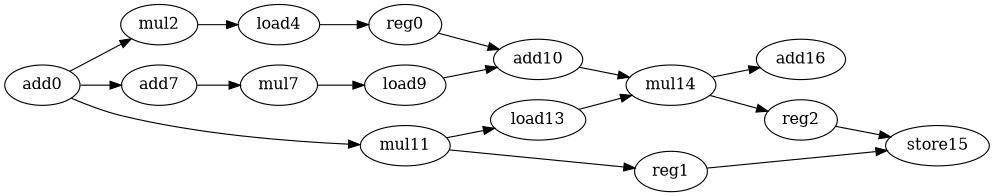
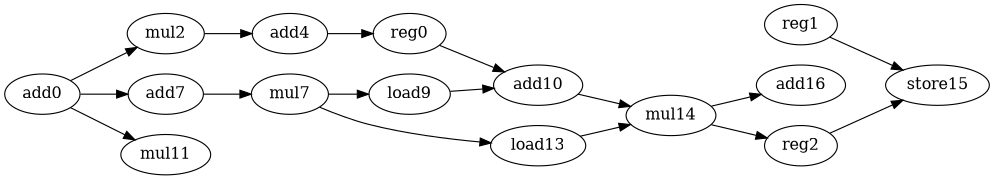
(279, 25) -> (290, 34)
(465, 134) -> (398, 131)
(537, 158) -> none
